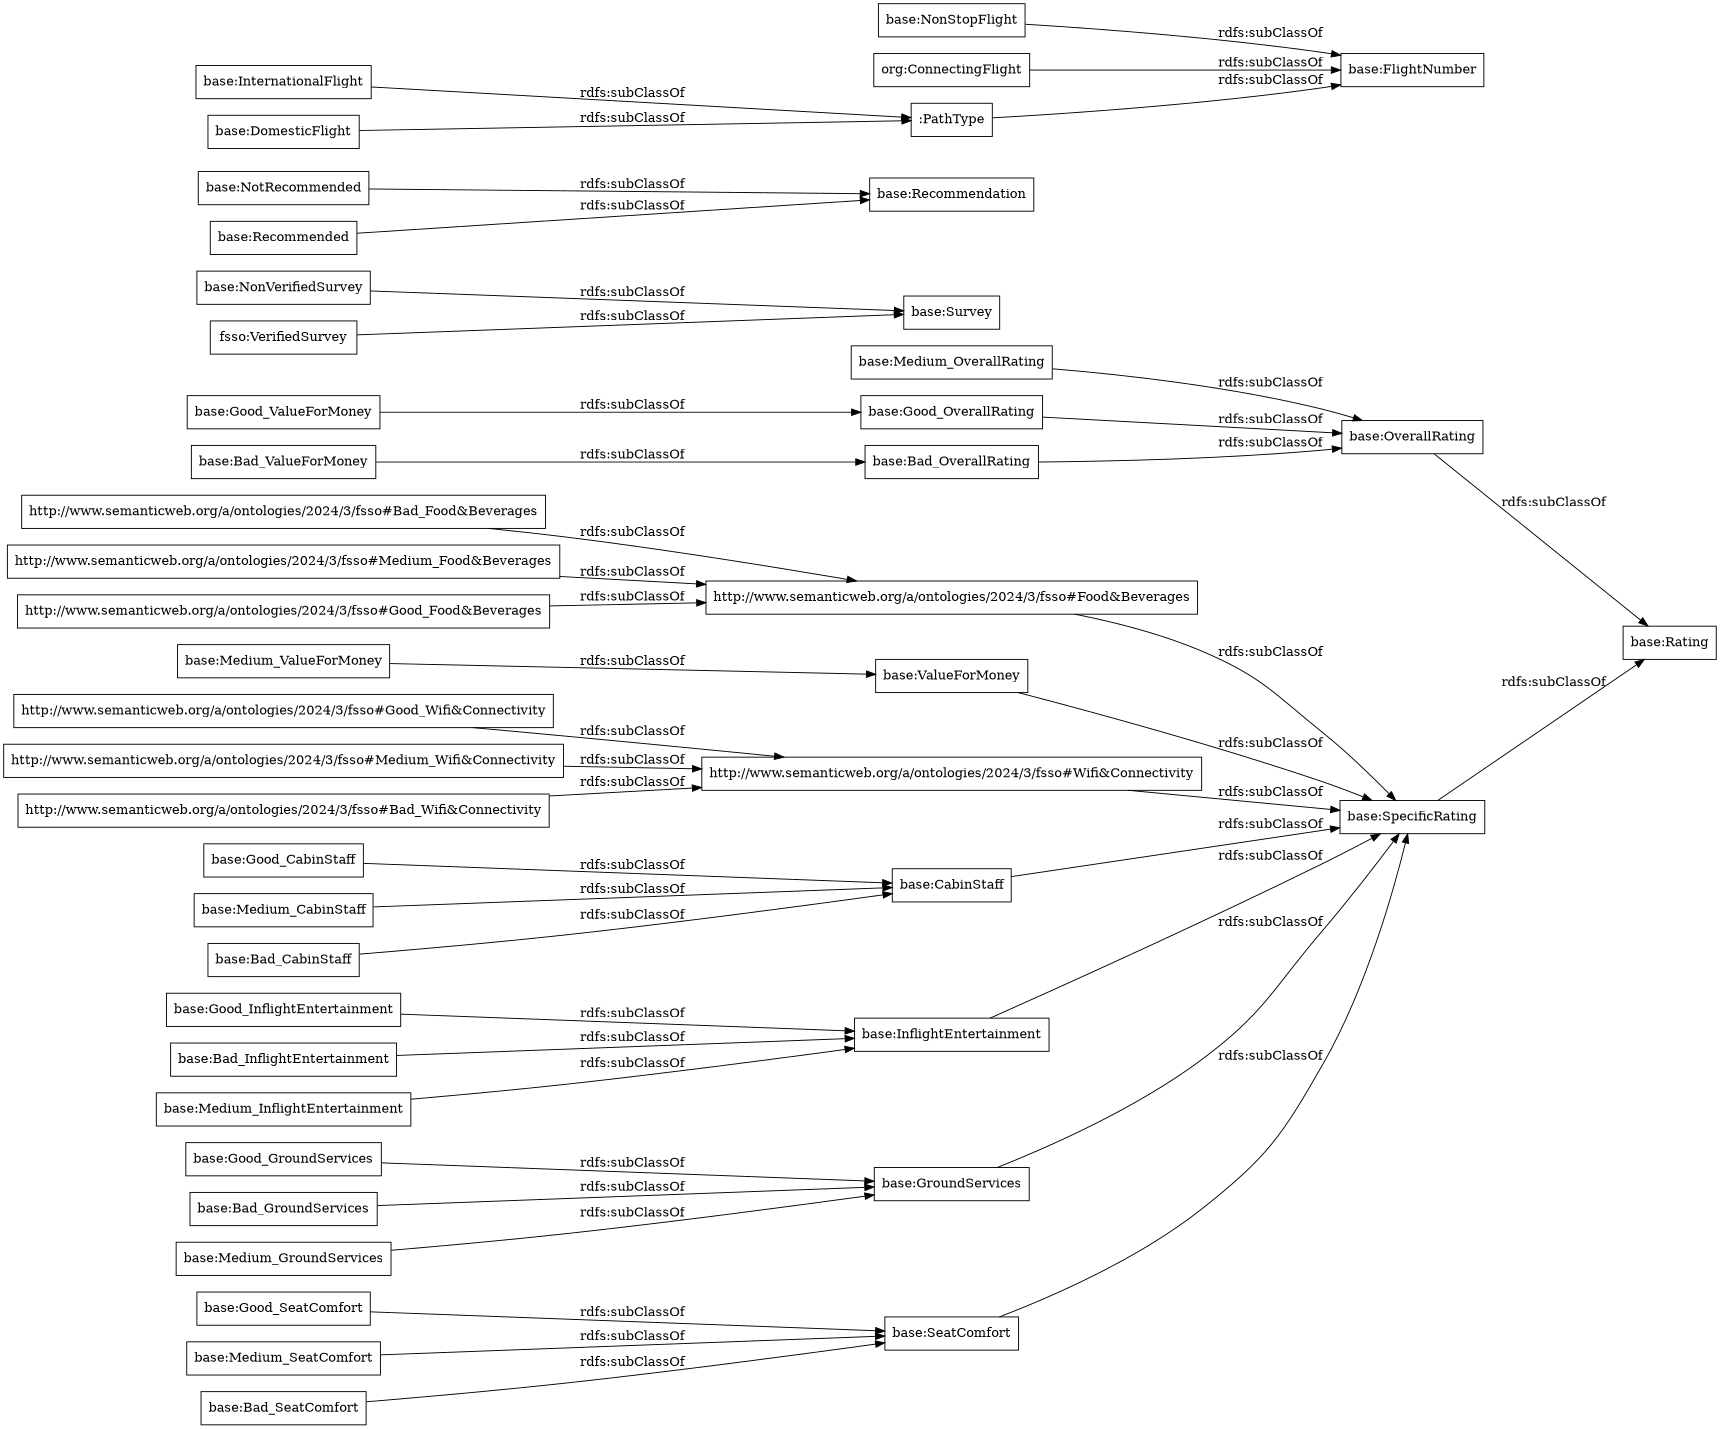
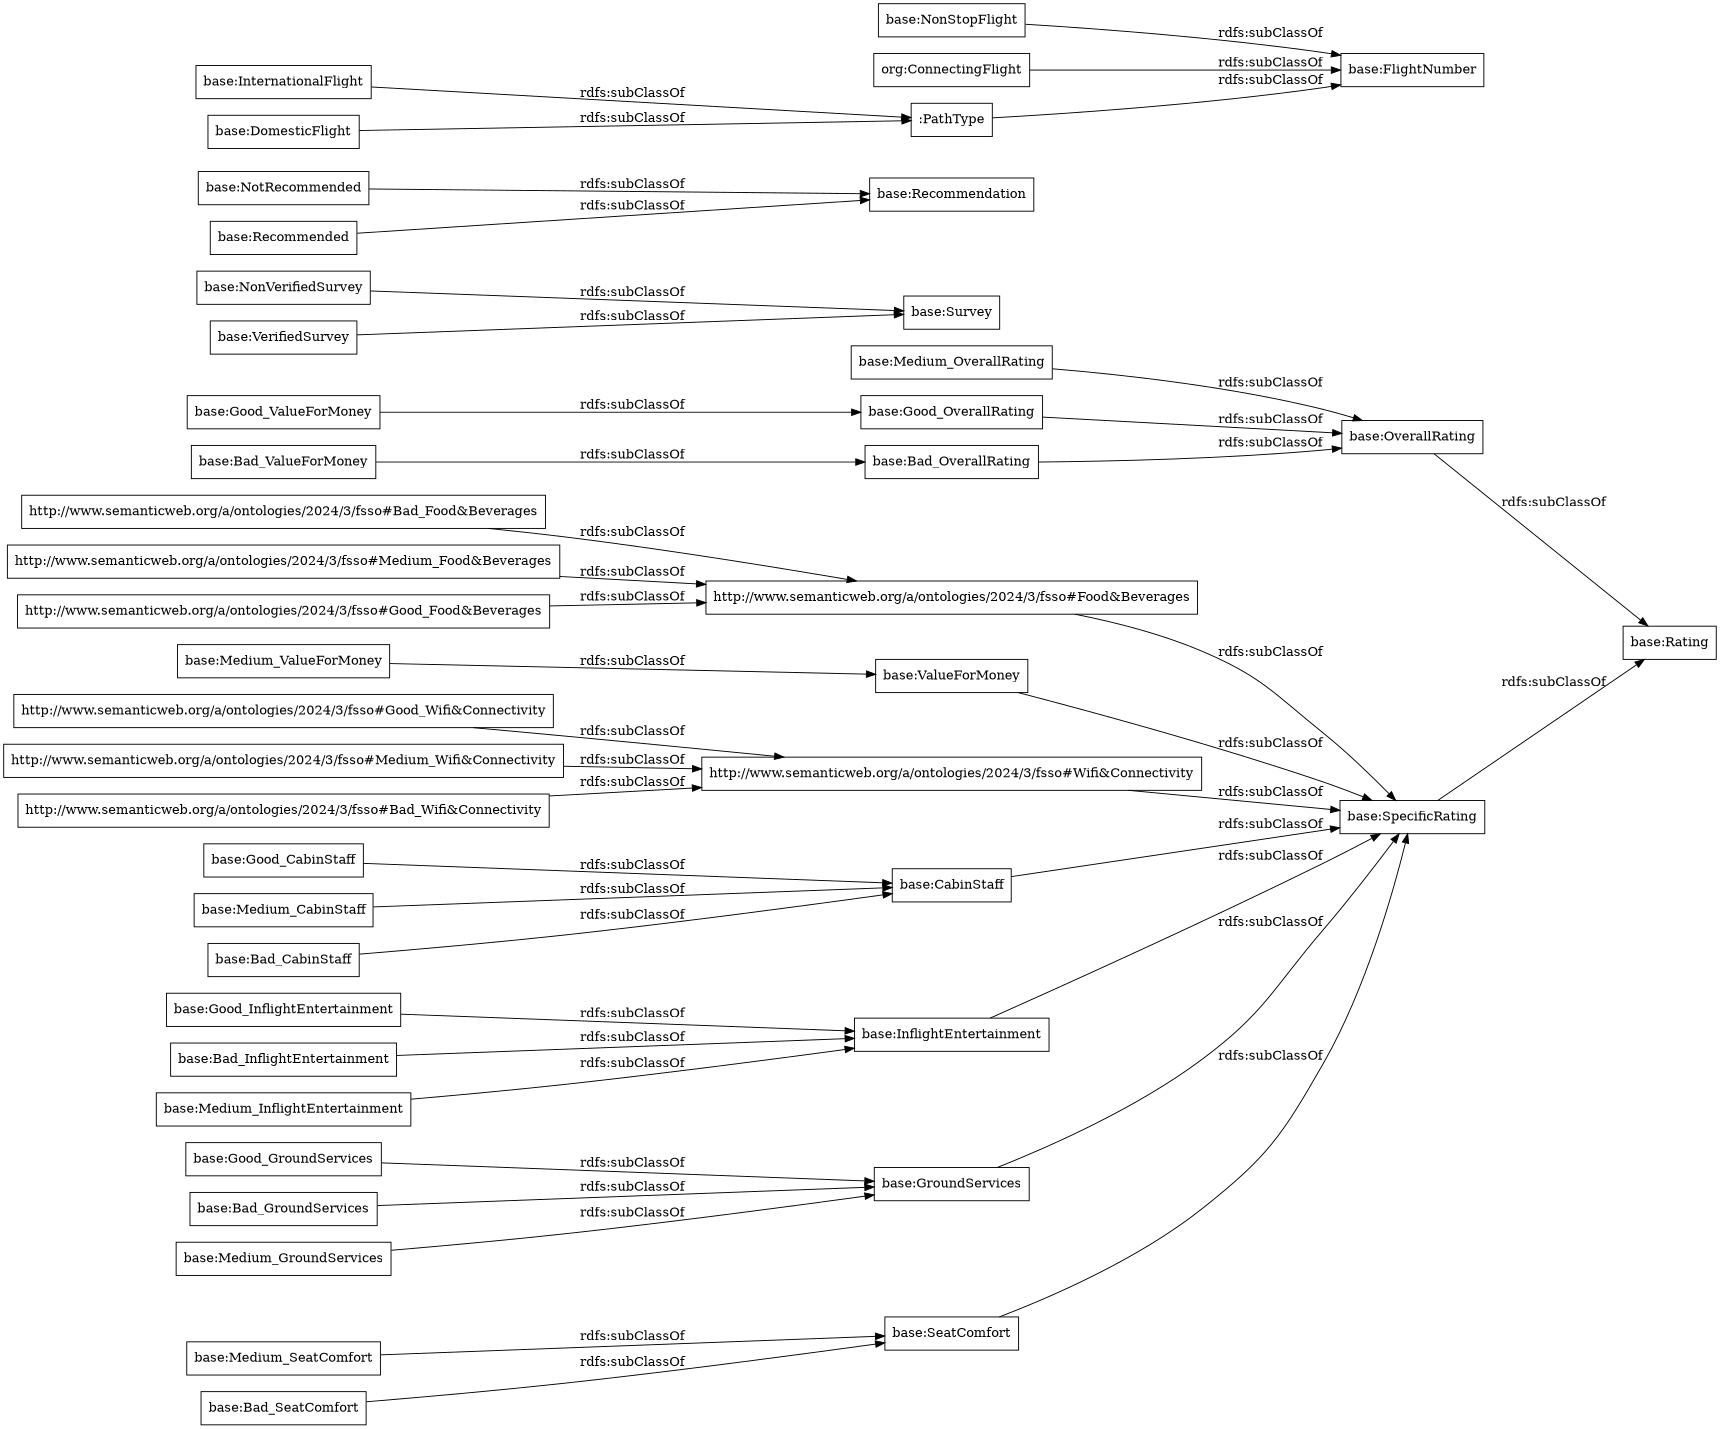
(284, 338) -> (284, 338)
(284, 1309) -> none
